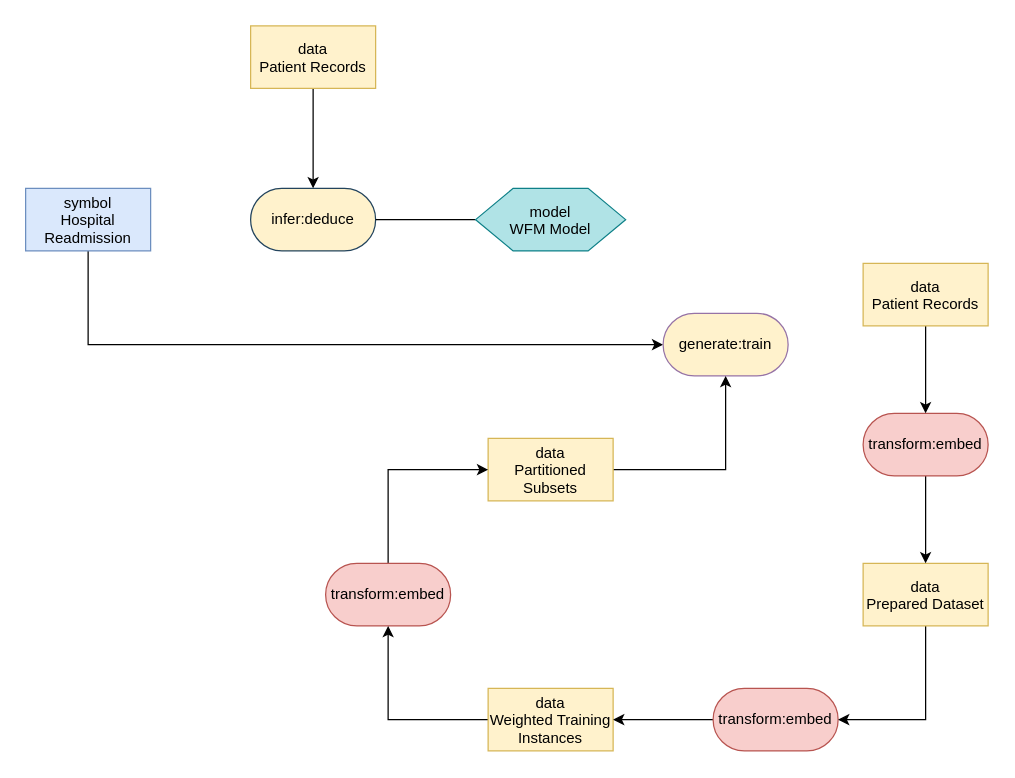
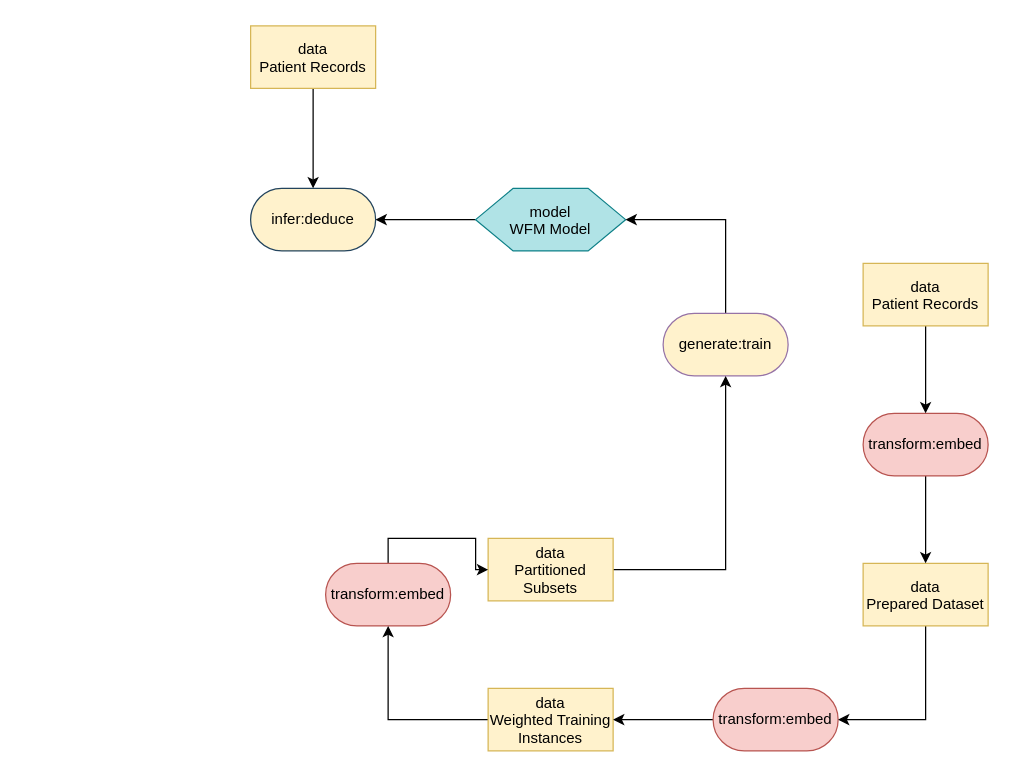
(88, 219) -> none
(381, 219) -> (385, 219)
none -> (726, 220)
(325, 344) -> none
(551, 469) -> (551, 569)
